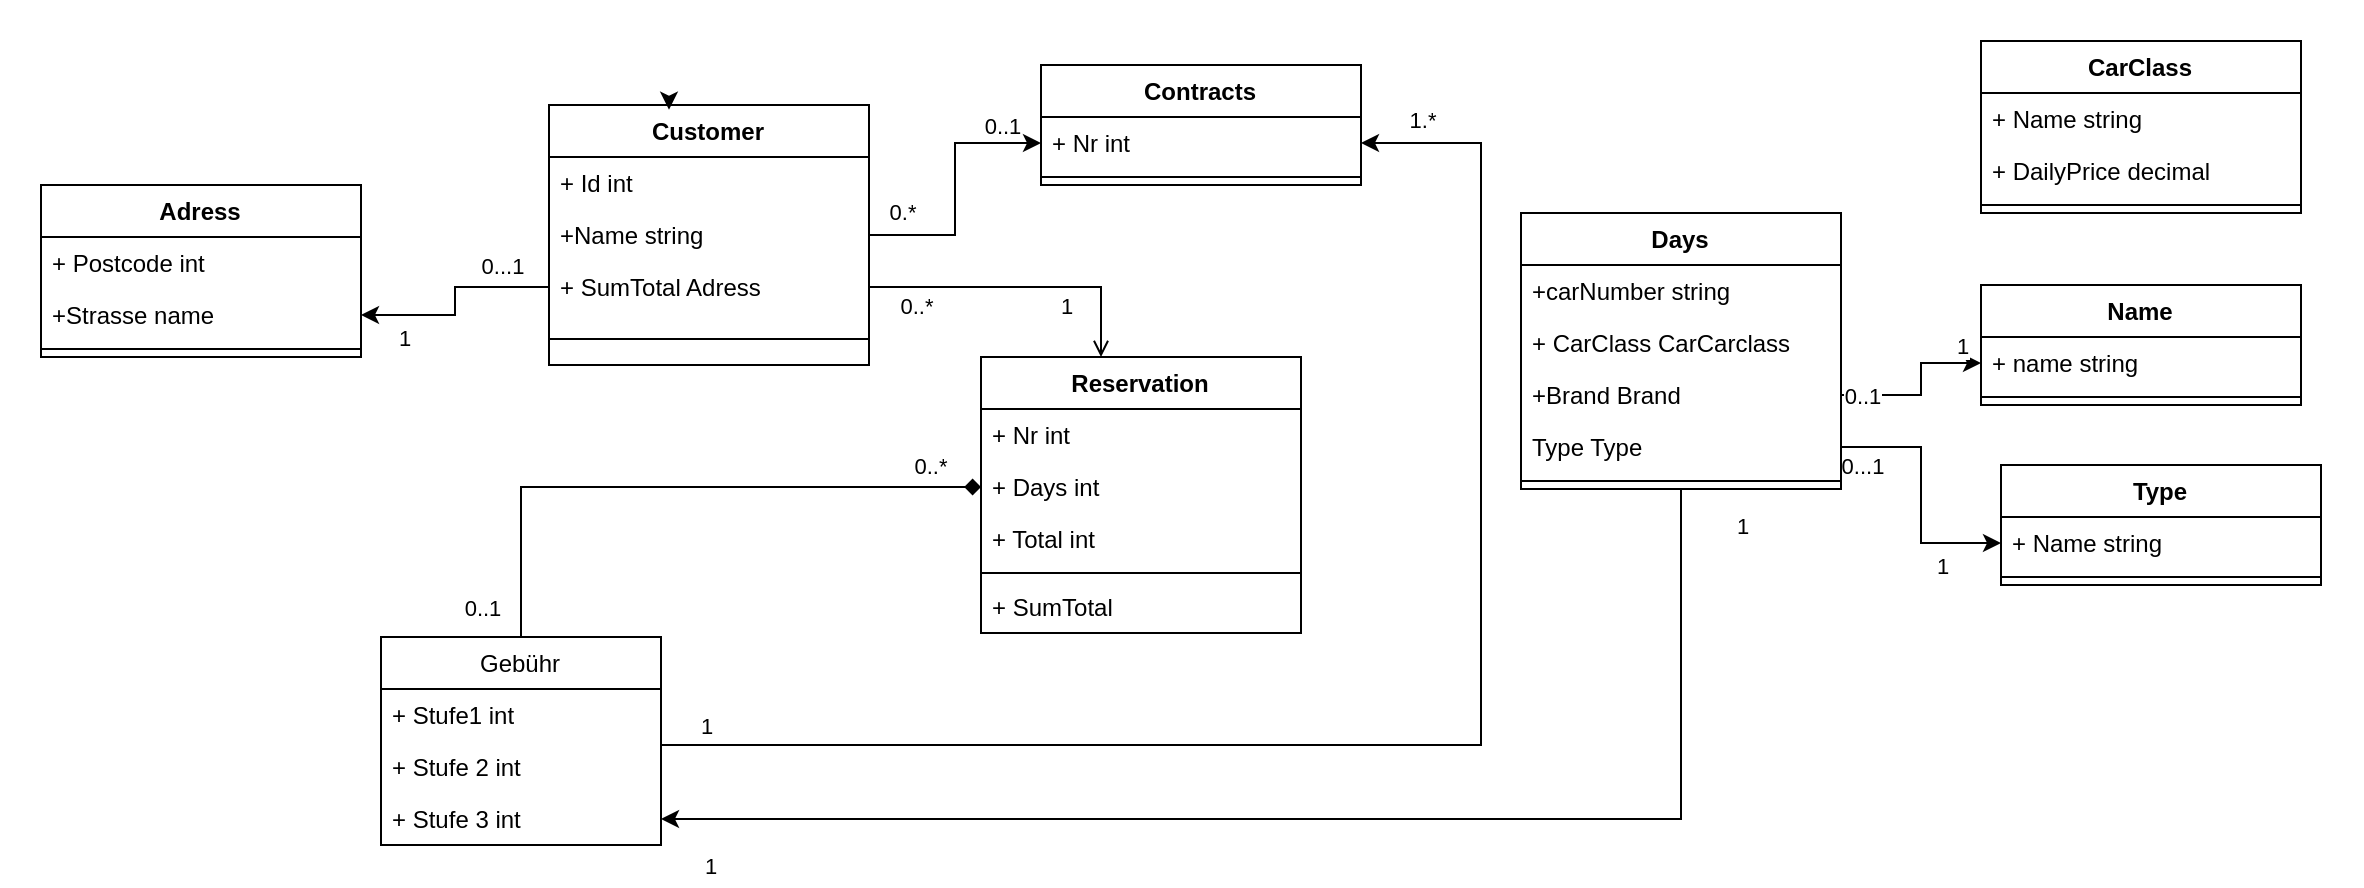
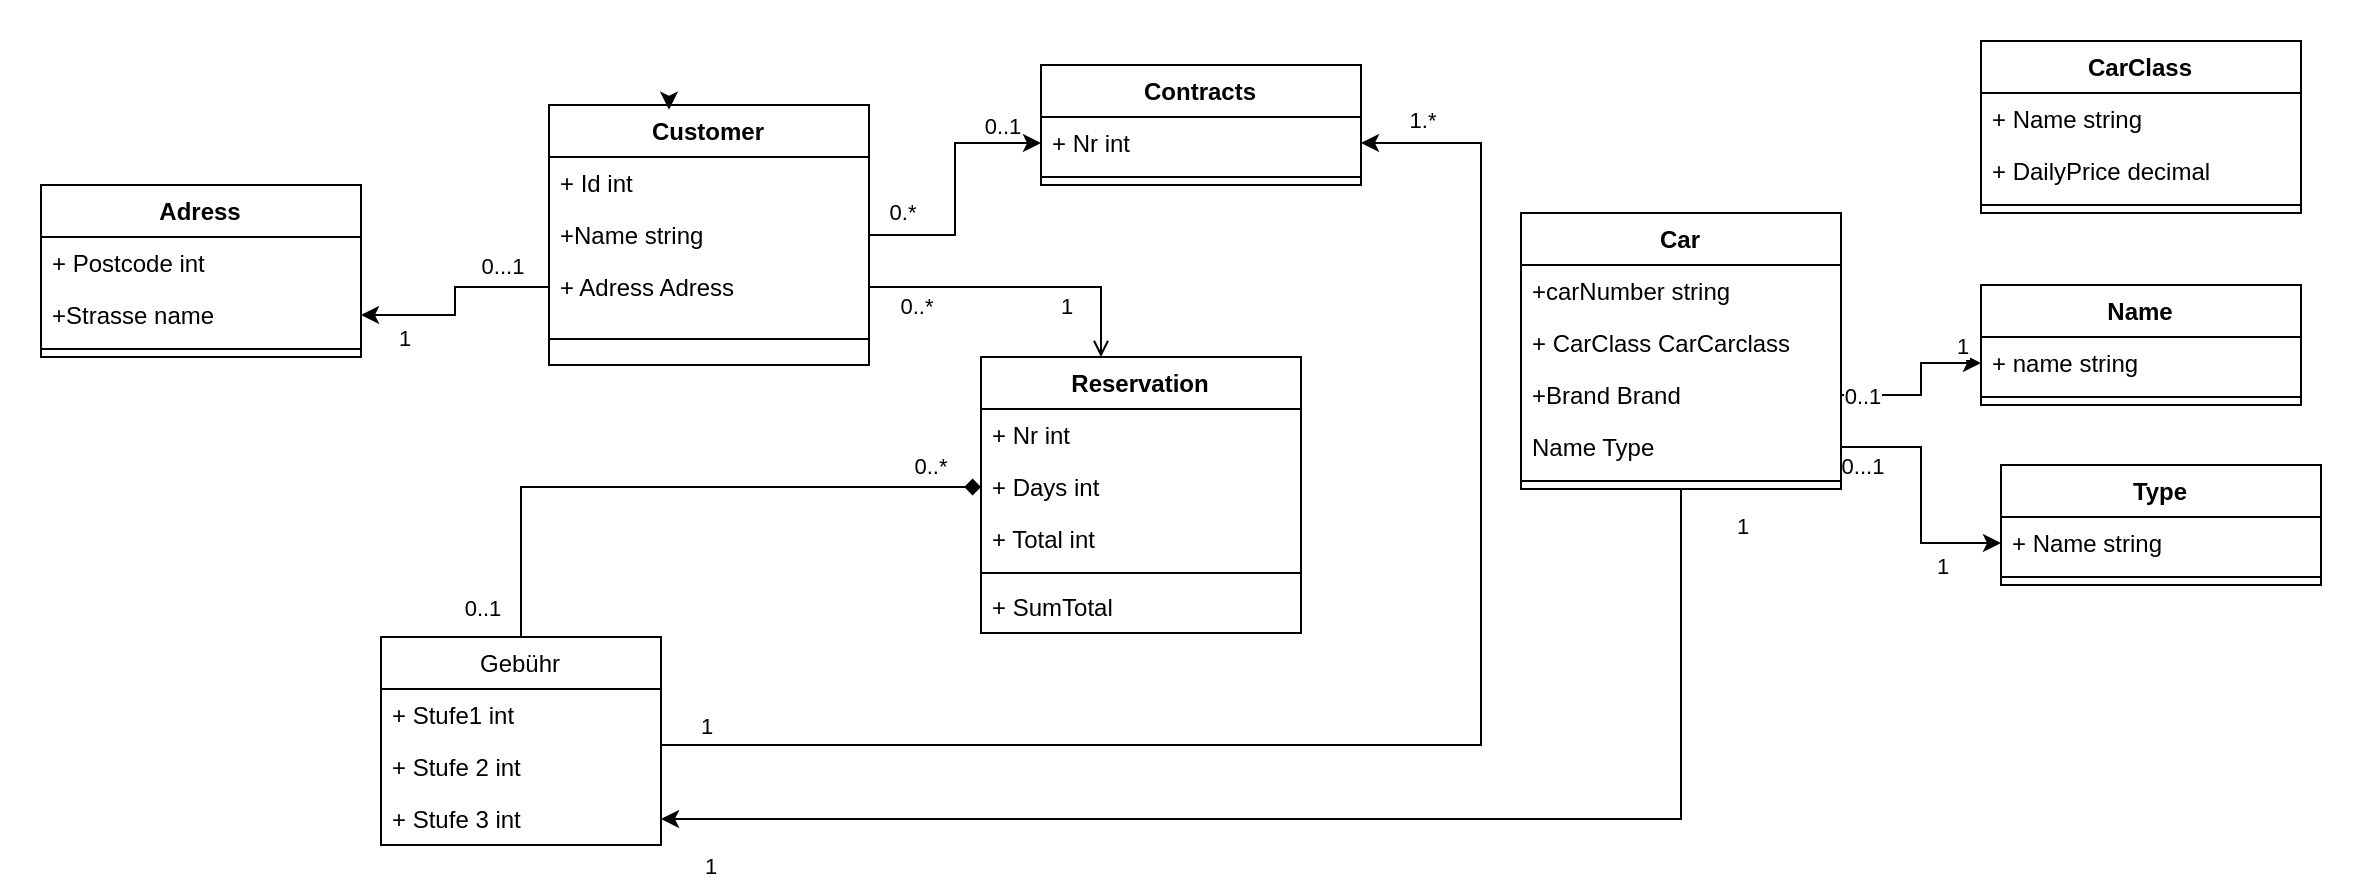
(1680, 240) -> (1680, 240)
(665, 288) -> (655, 288)
(1589, 448) -> (1589, 448)
